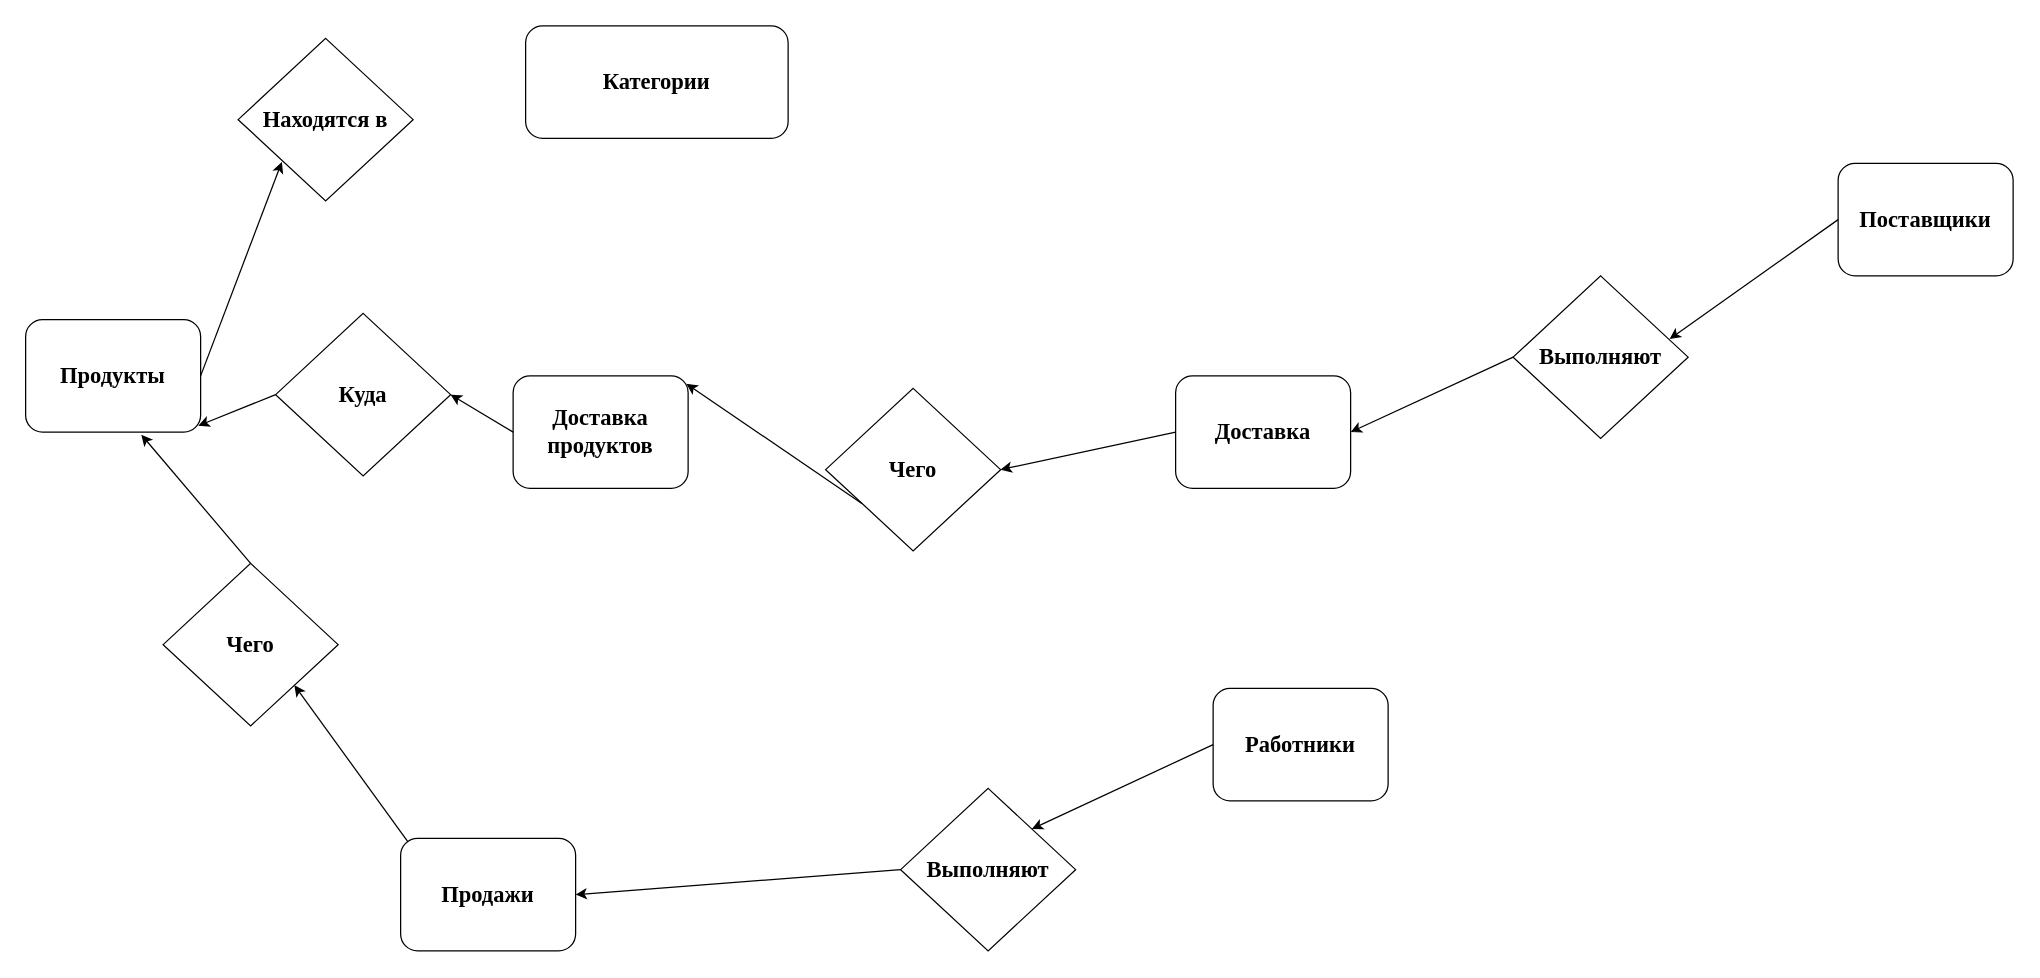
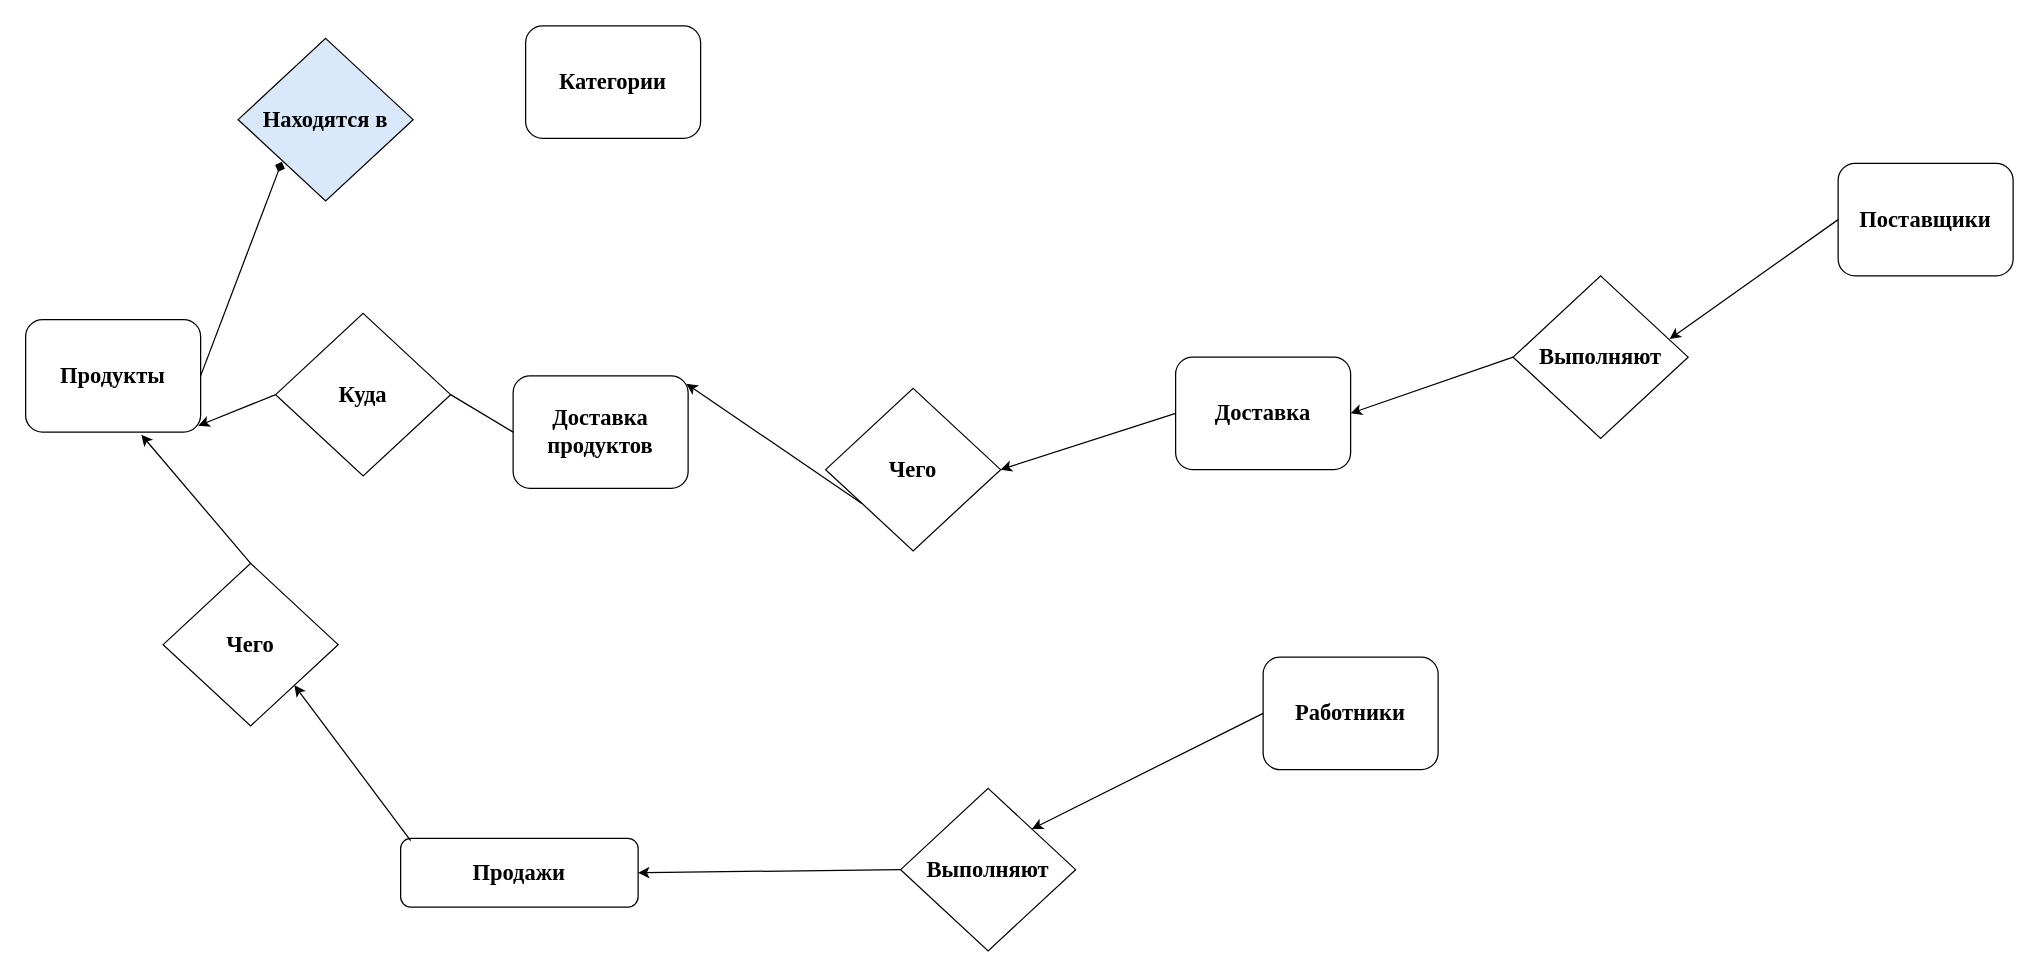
(657, 82) -> (613, 82)
(326, 119) -> (326, 119)
(278, 171) -> (278, 172)
(458, 399) -> (455, 397)
(1263, 432) -> (1263, 413)
(1301, 744) -> (1351, 713)
(488, 894) -> (519, 873)
